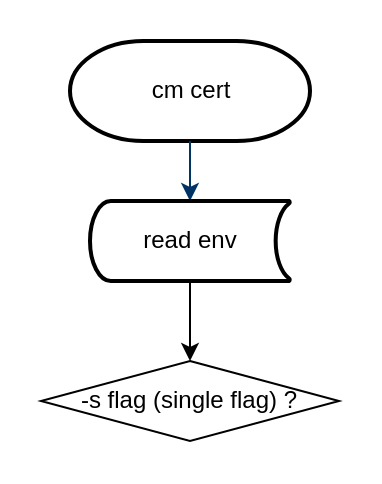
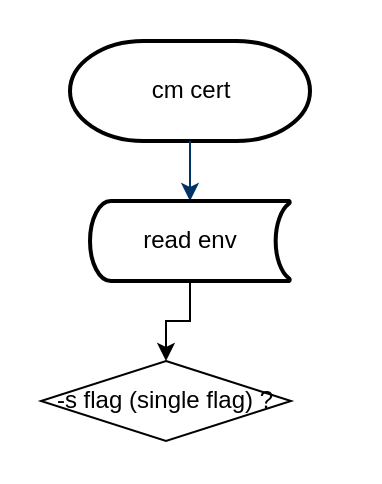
(190, 401) -> (166, 401)
